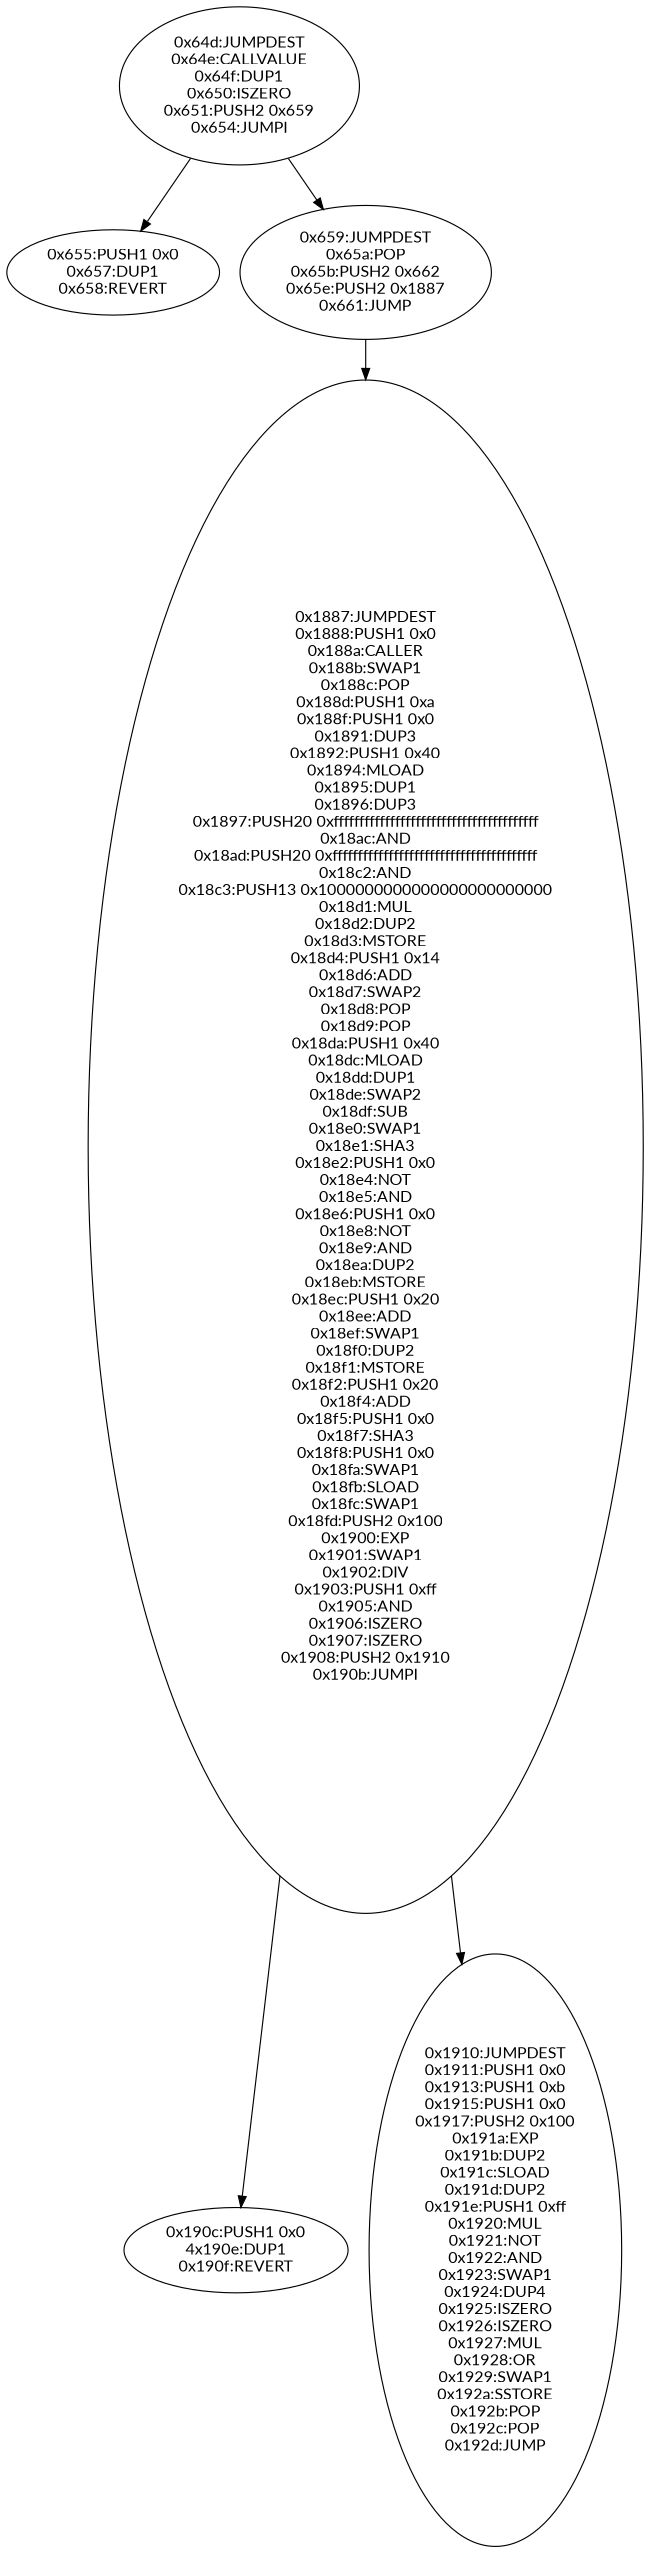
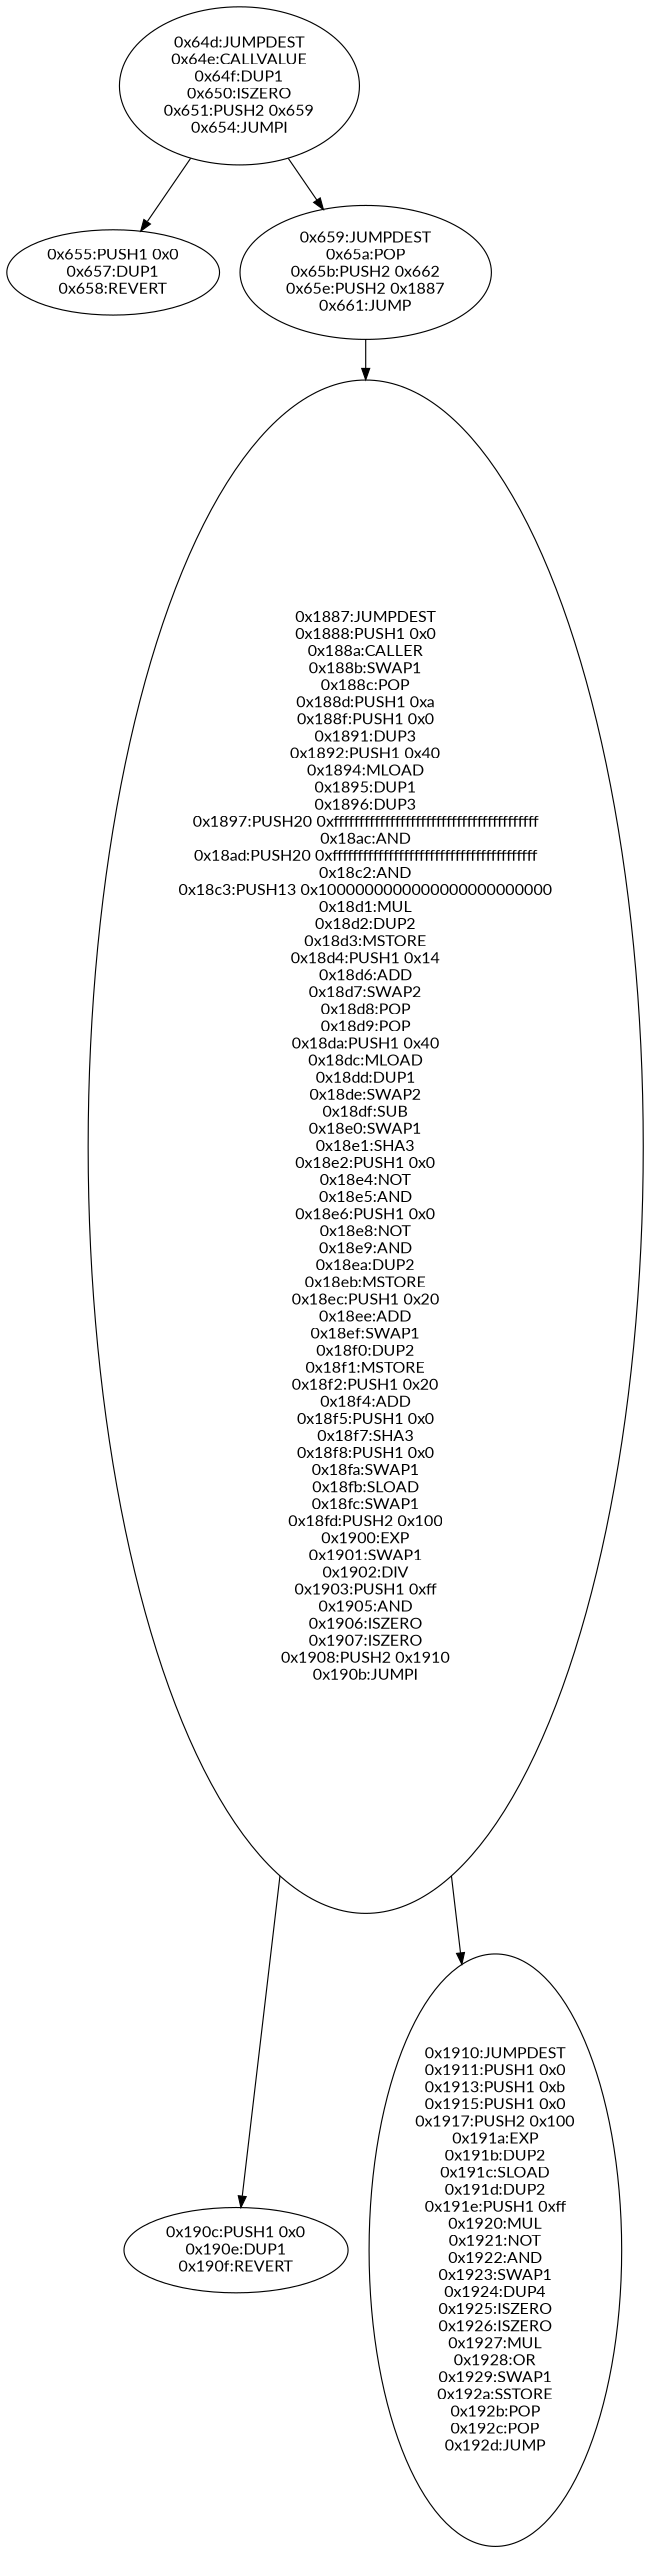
(236, 2250) -> (236, 2250)
